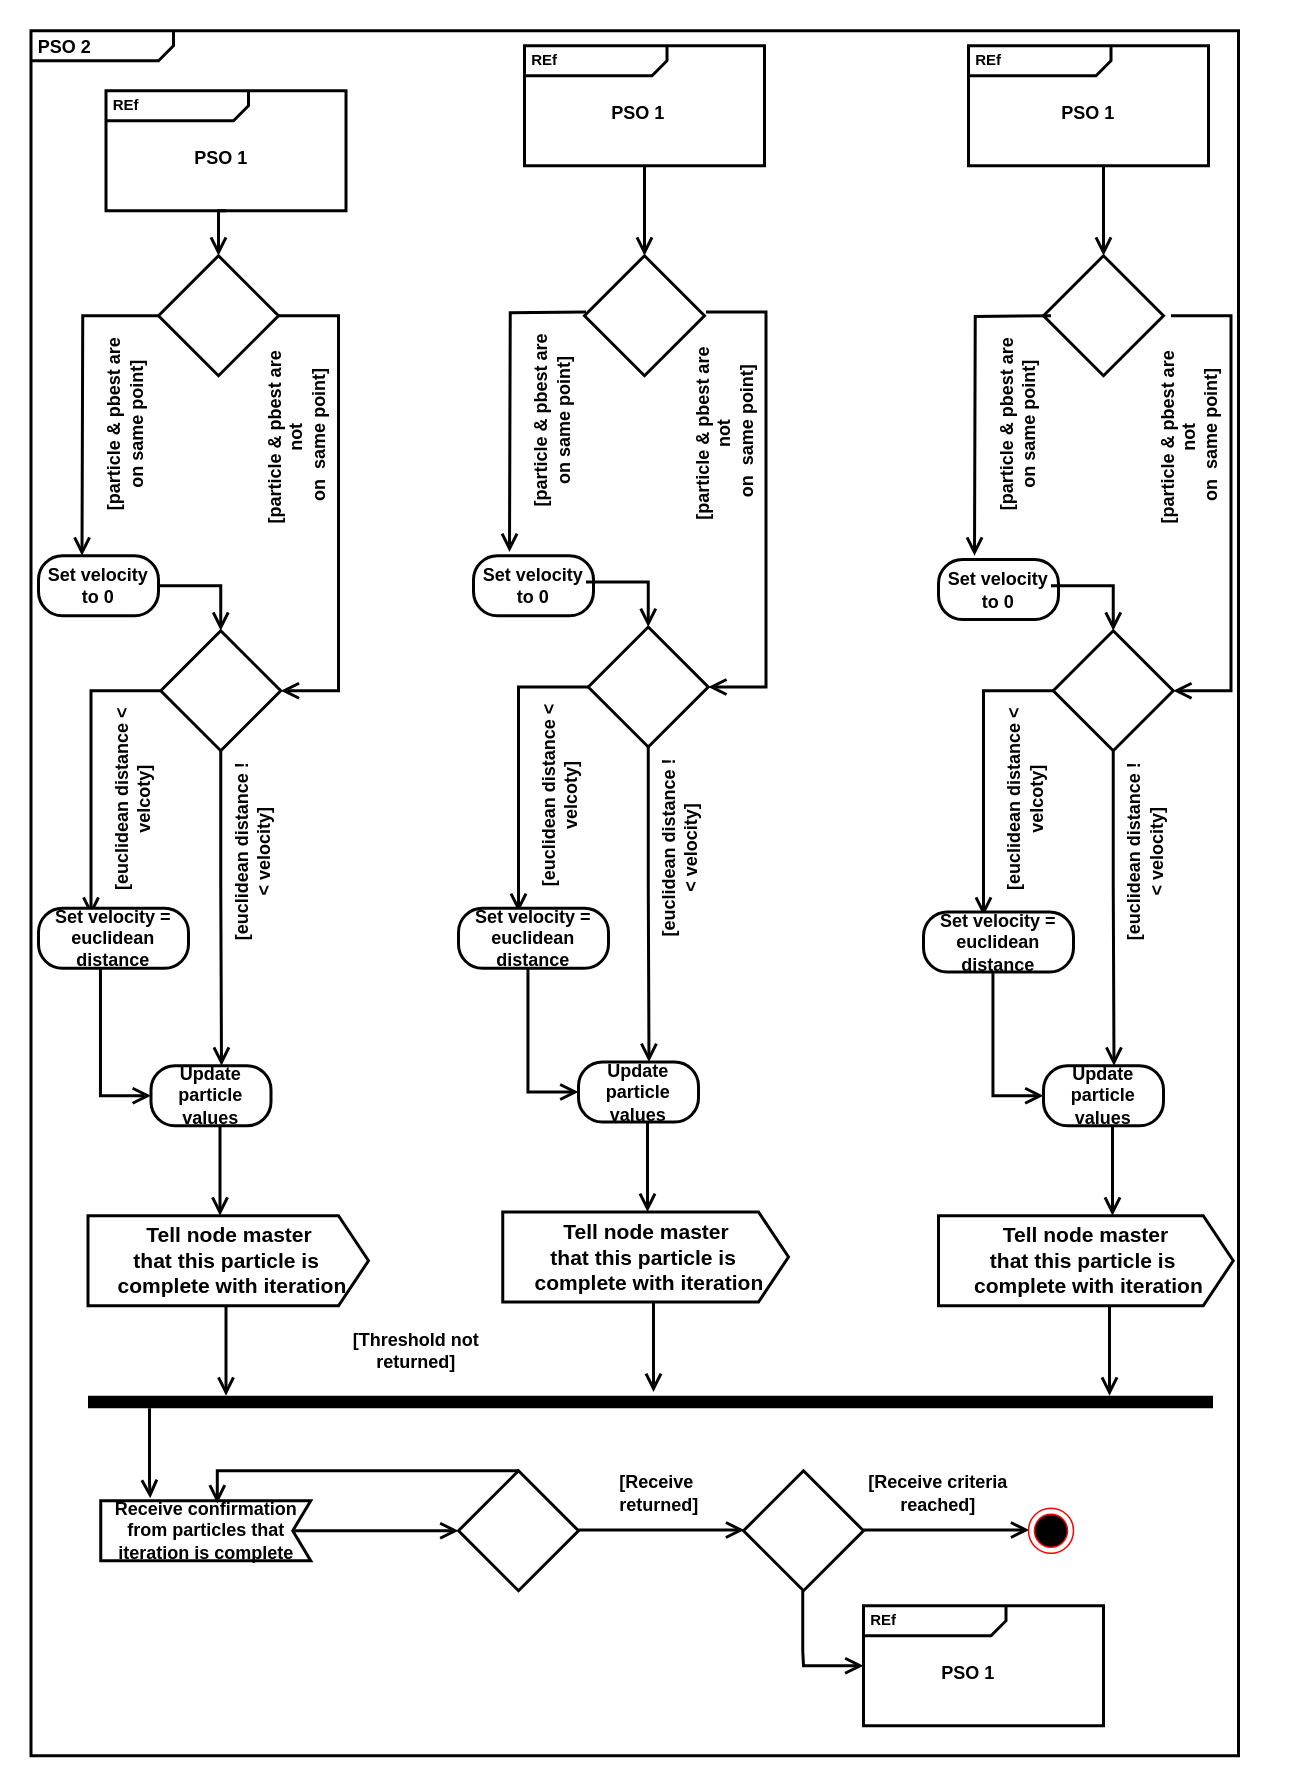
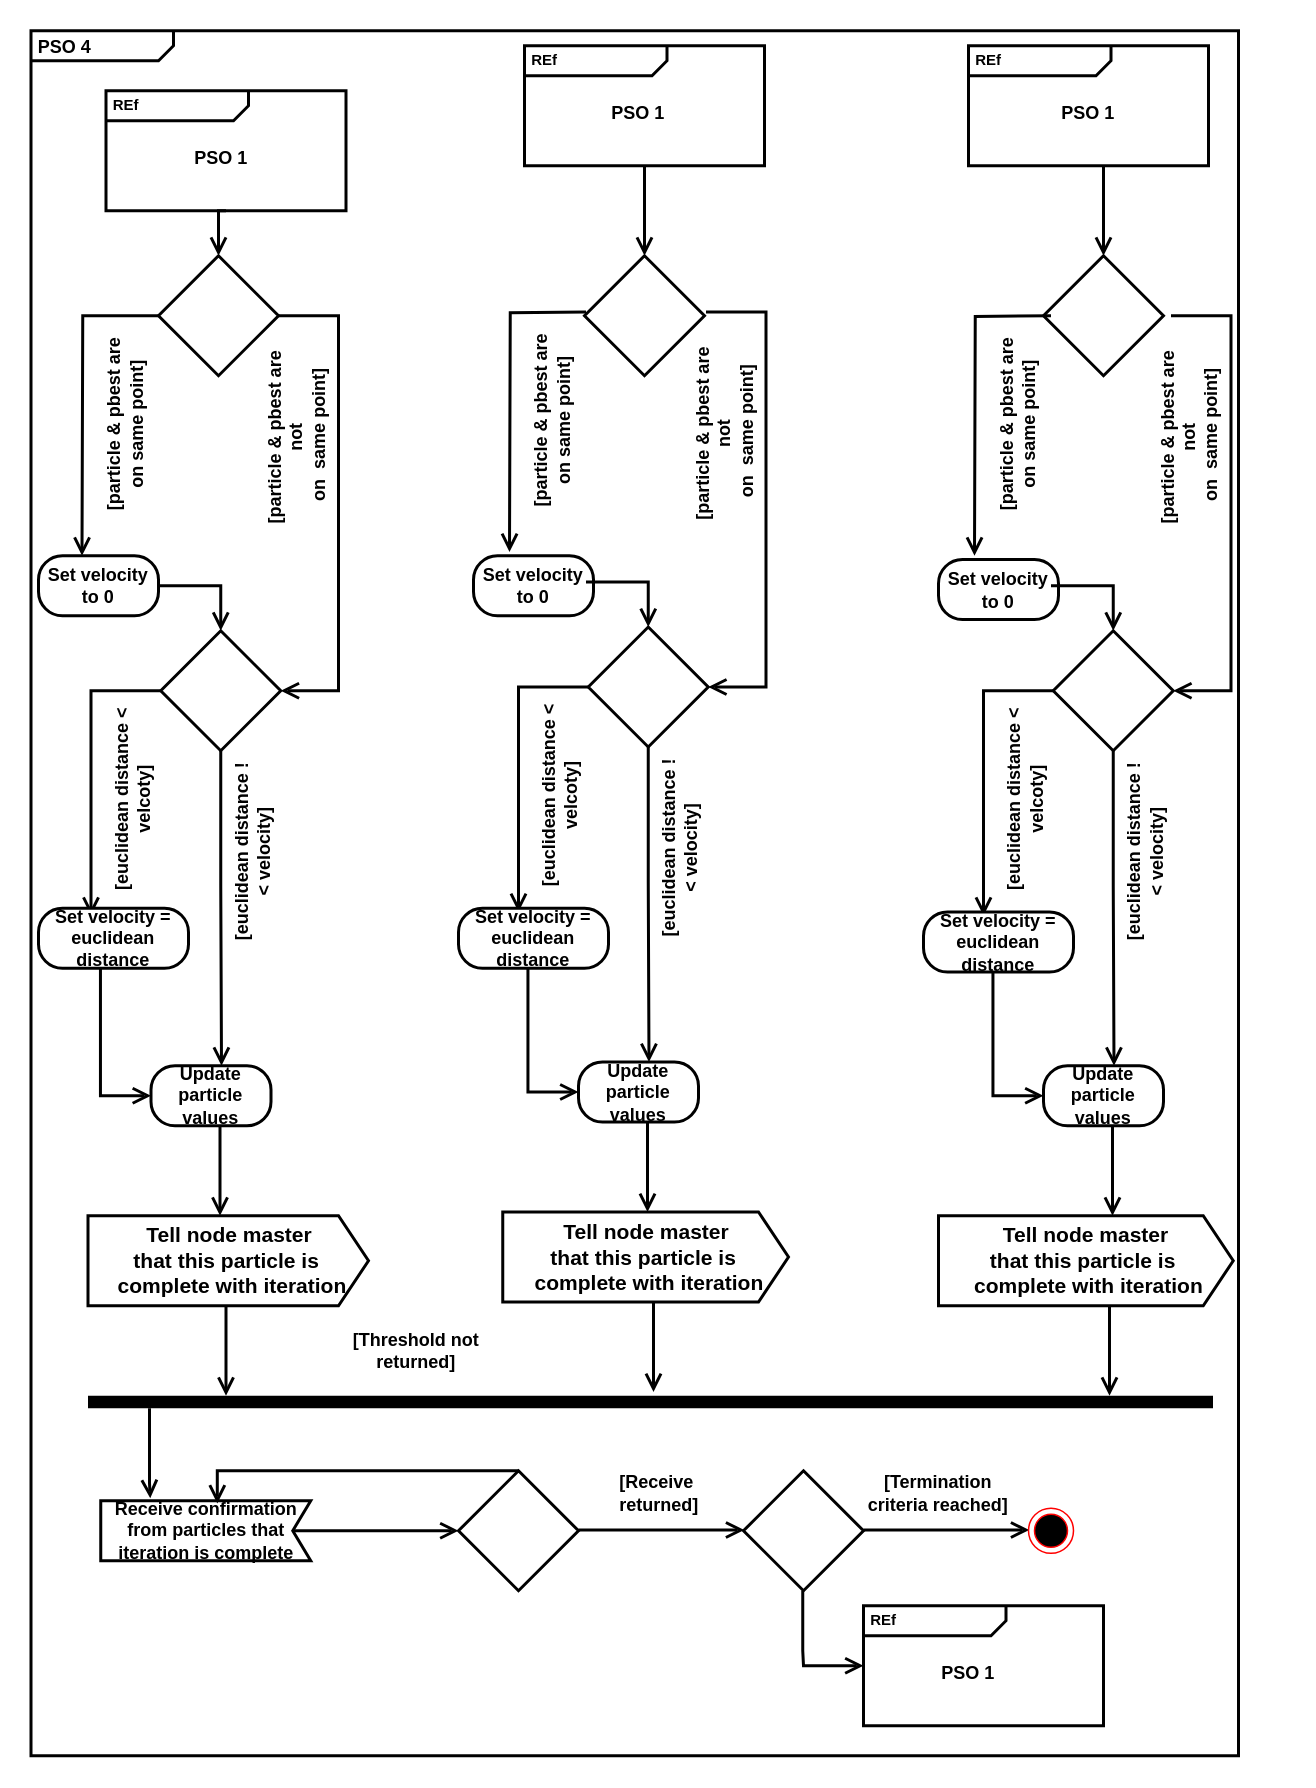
(54, 42) -> (54, 42)
(938, 1493) -> (938, 1493)
